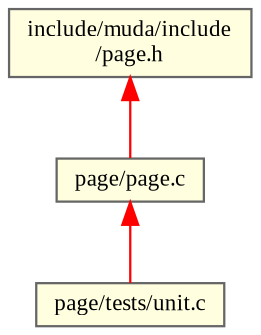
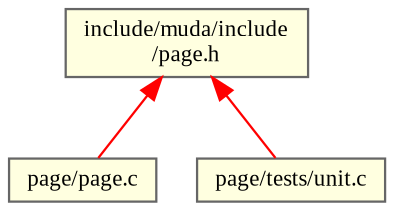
(130, 254) -> (251, 127)
